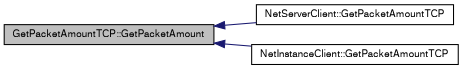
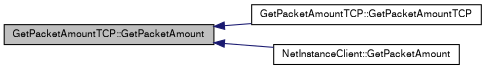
(355, 15) -> (366, 15)
(355, 55) -> (366, 55)
